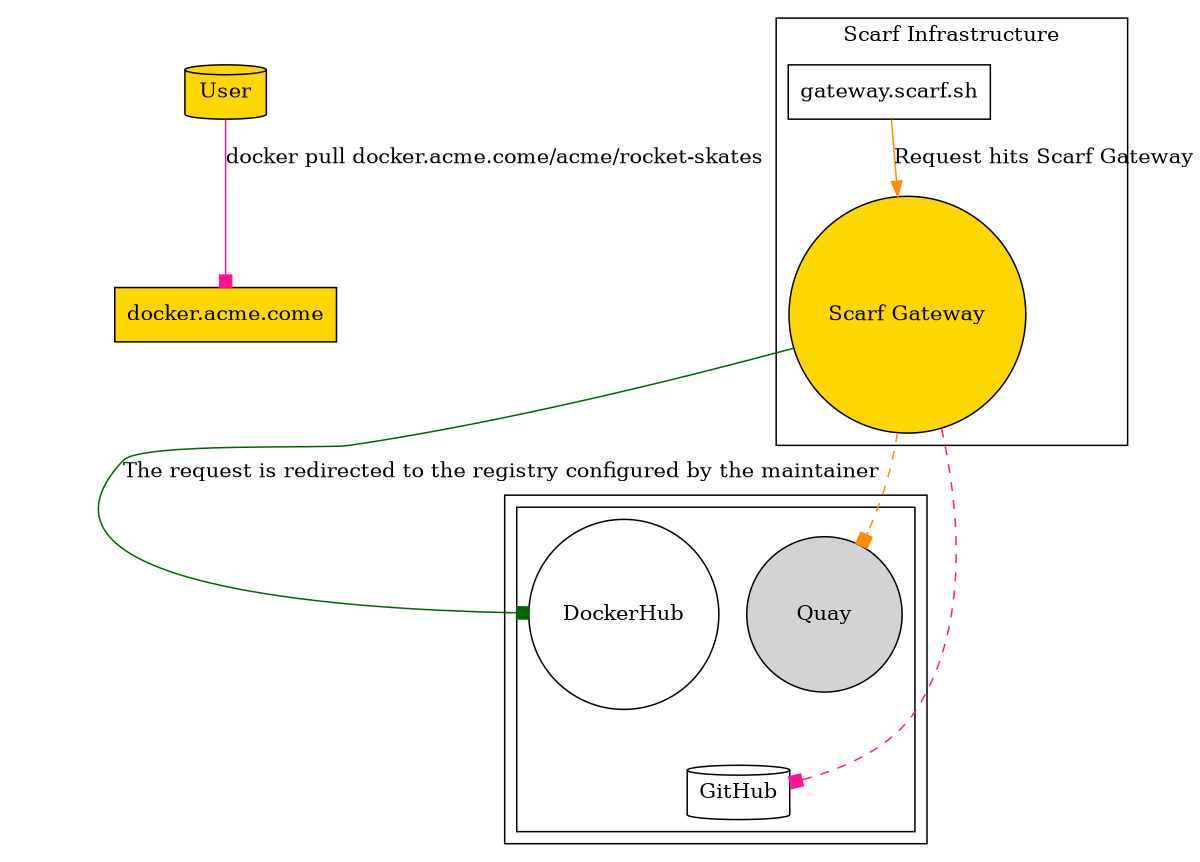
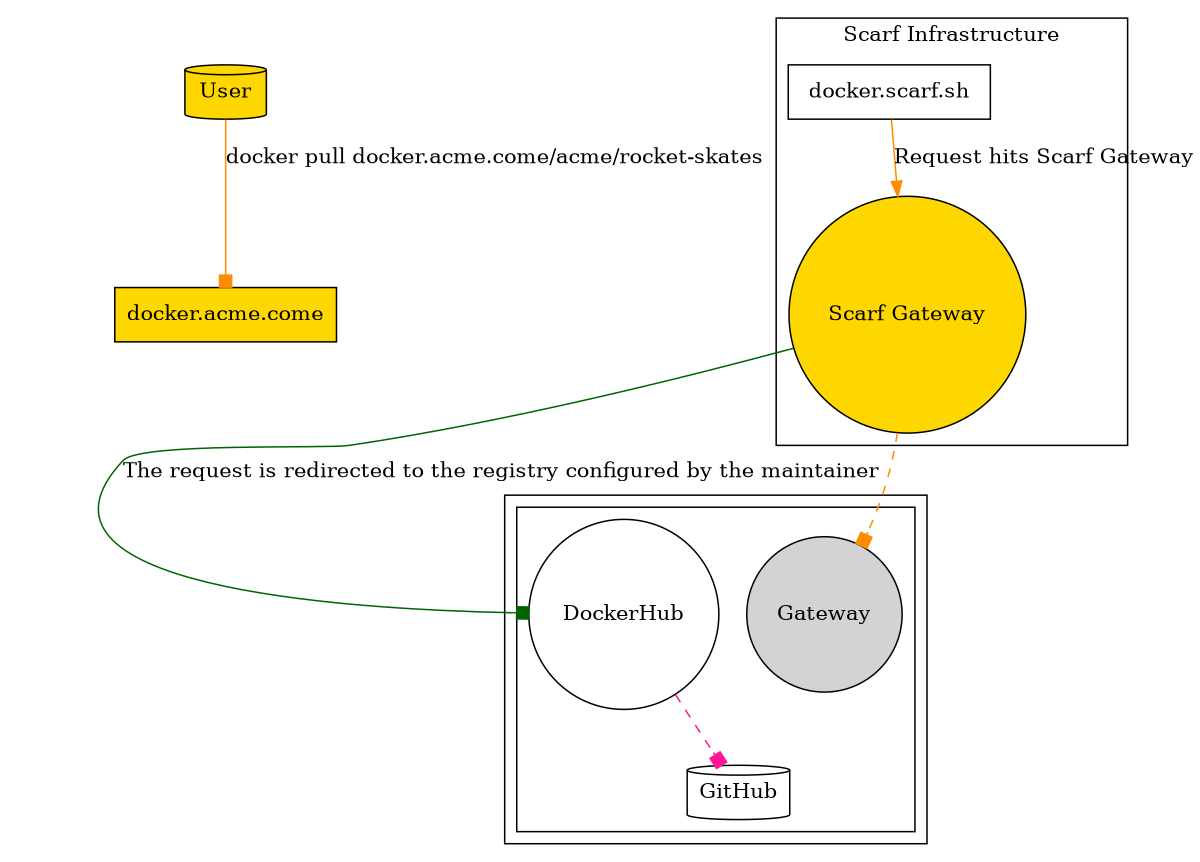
(889, 92) -> (889, 92)
(226, 196) -> (226, 196)
(824, 614) -> (824, 614)
(946, 638) -> (694, 724)
